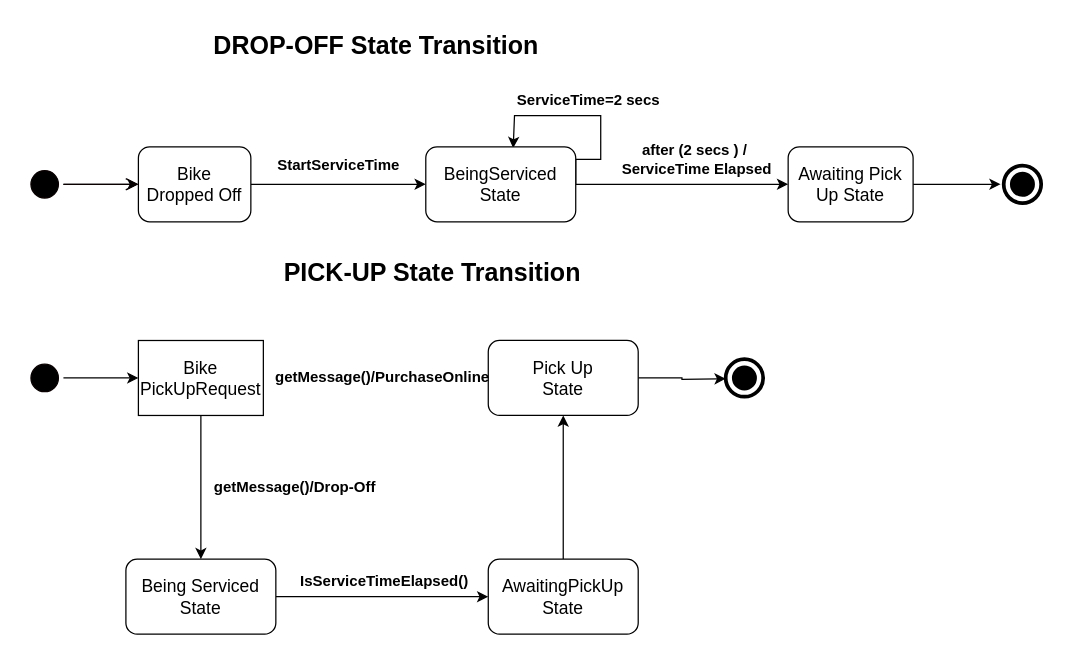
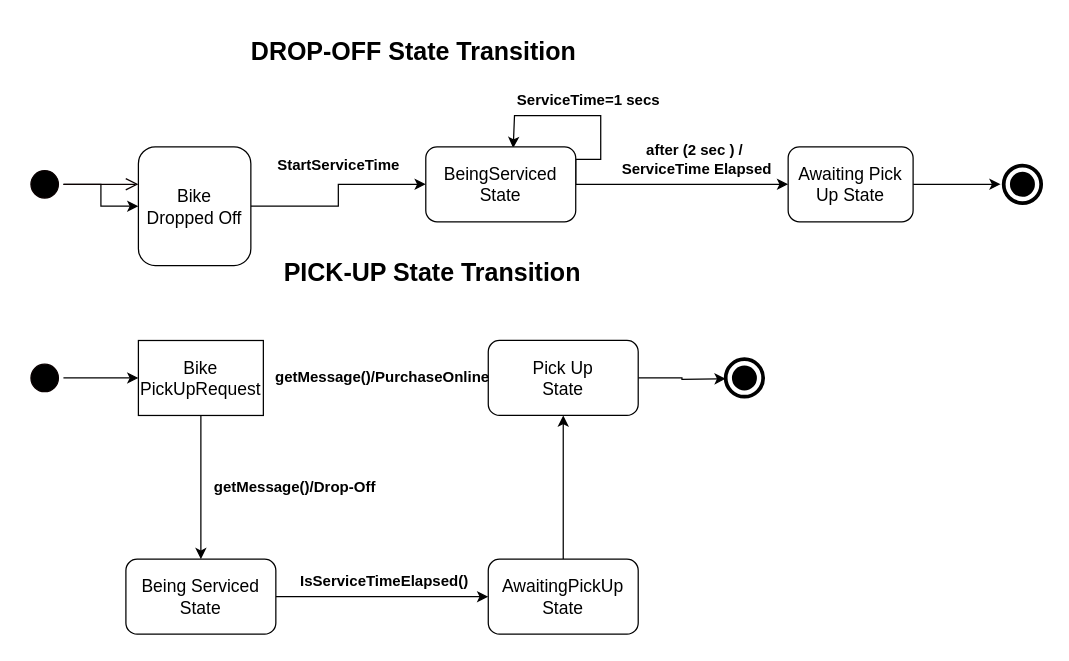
(376, 44) -> (413, 51)
(589, 101) -> (589, 101)
(695, 159) -> (695, 159)
(194, 184) -> (194, 206)
